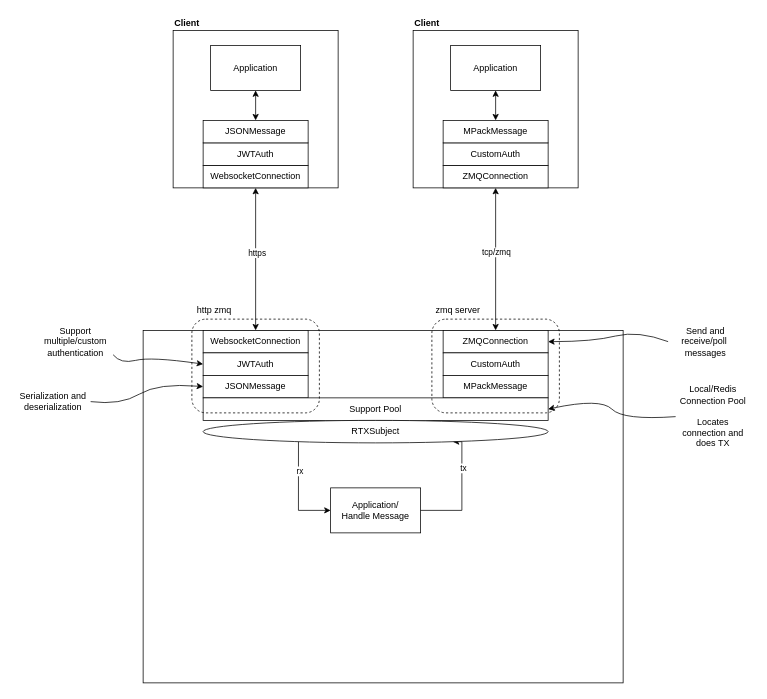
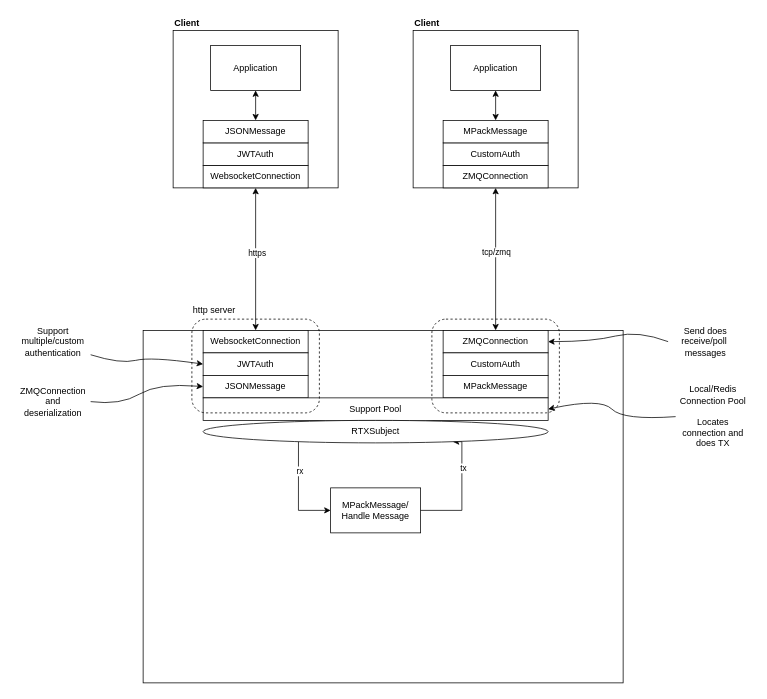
(214, 310) -> (214, 310)
(458, 310) -> none
(75, 342) -> (53, 342)
(705, 342) -> (705, 342)
(53, 402) -> (53, 402)
(375, 510) -> (375, 510)
